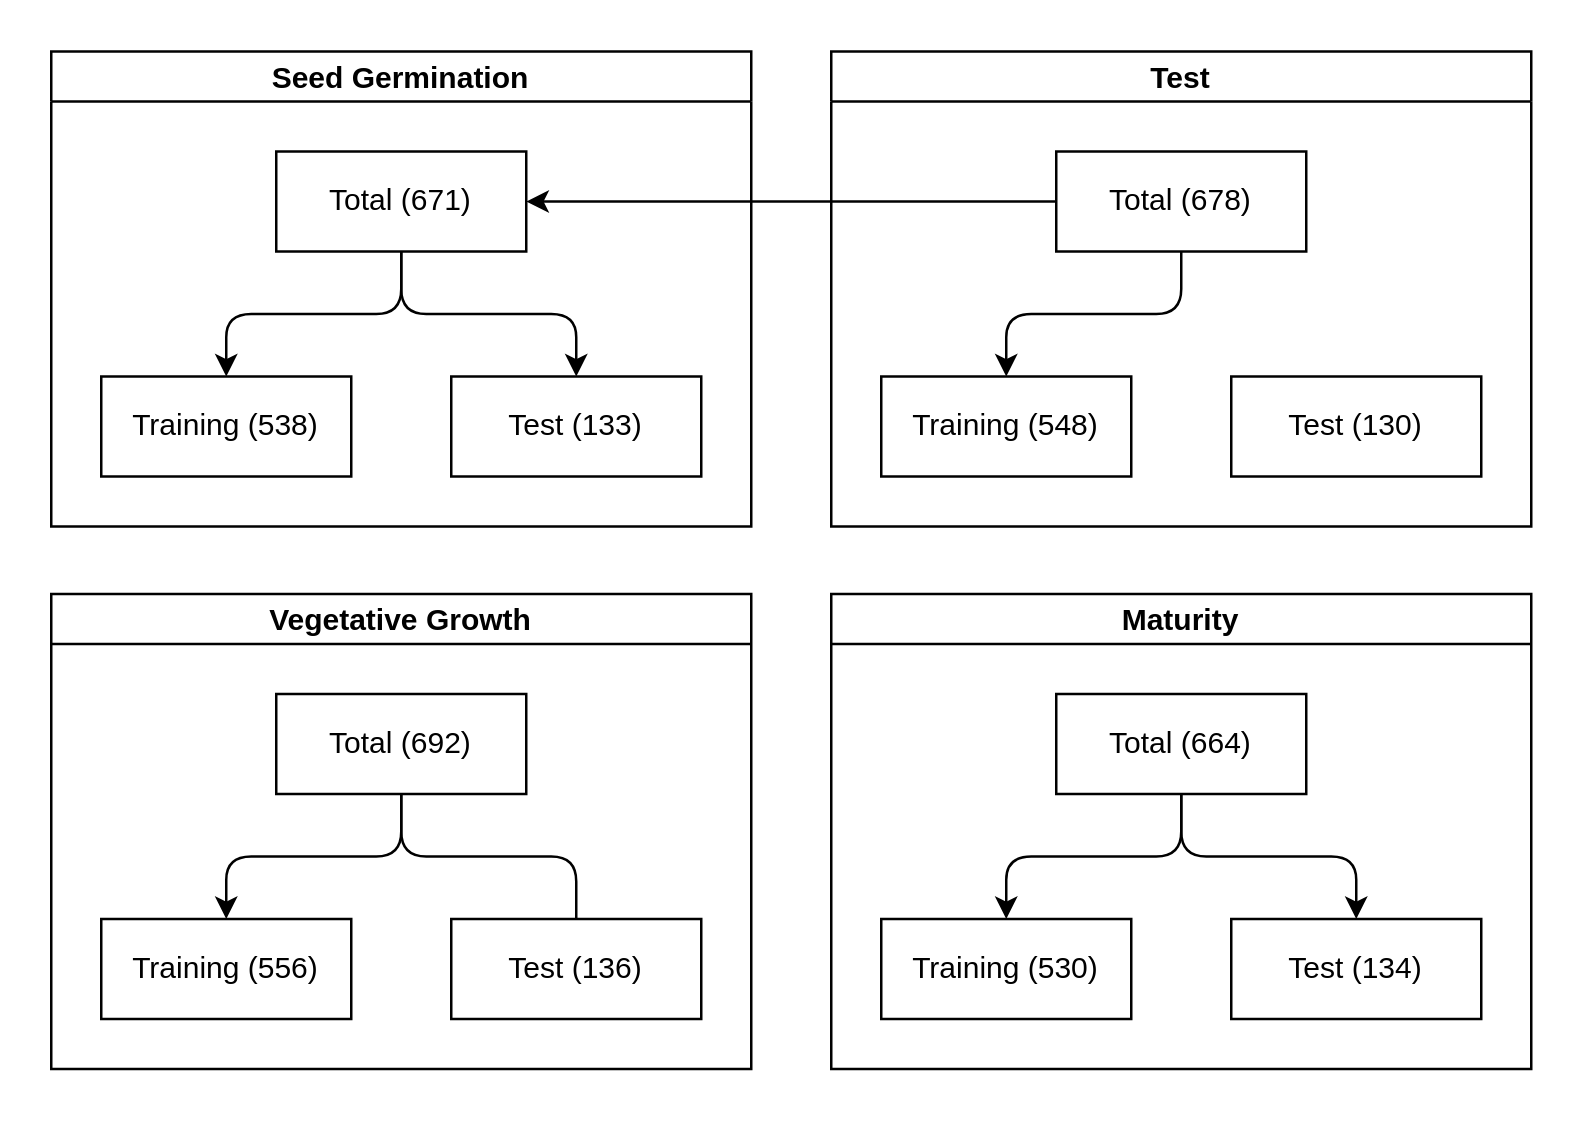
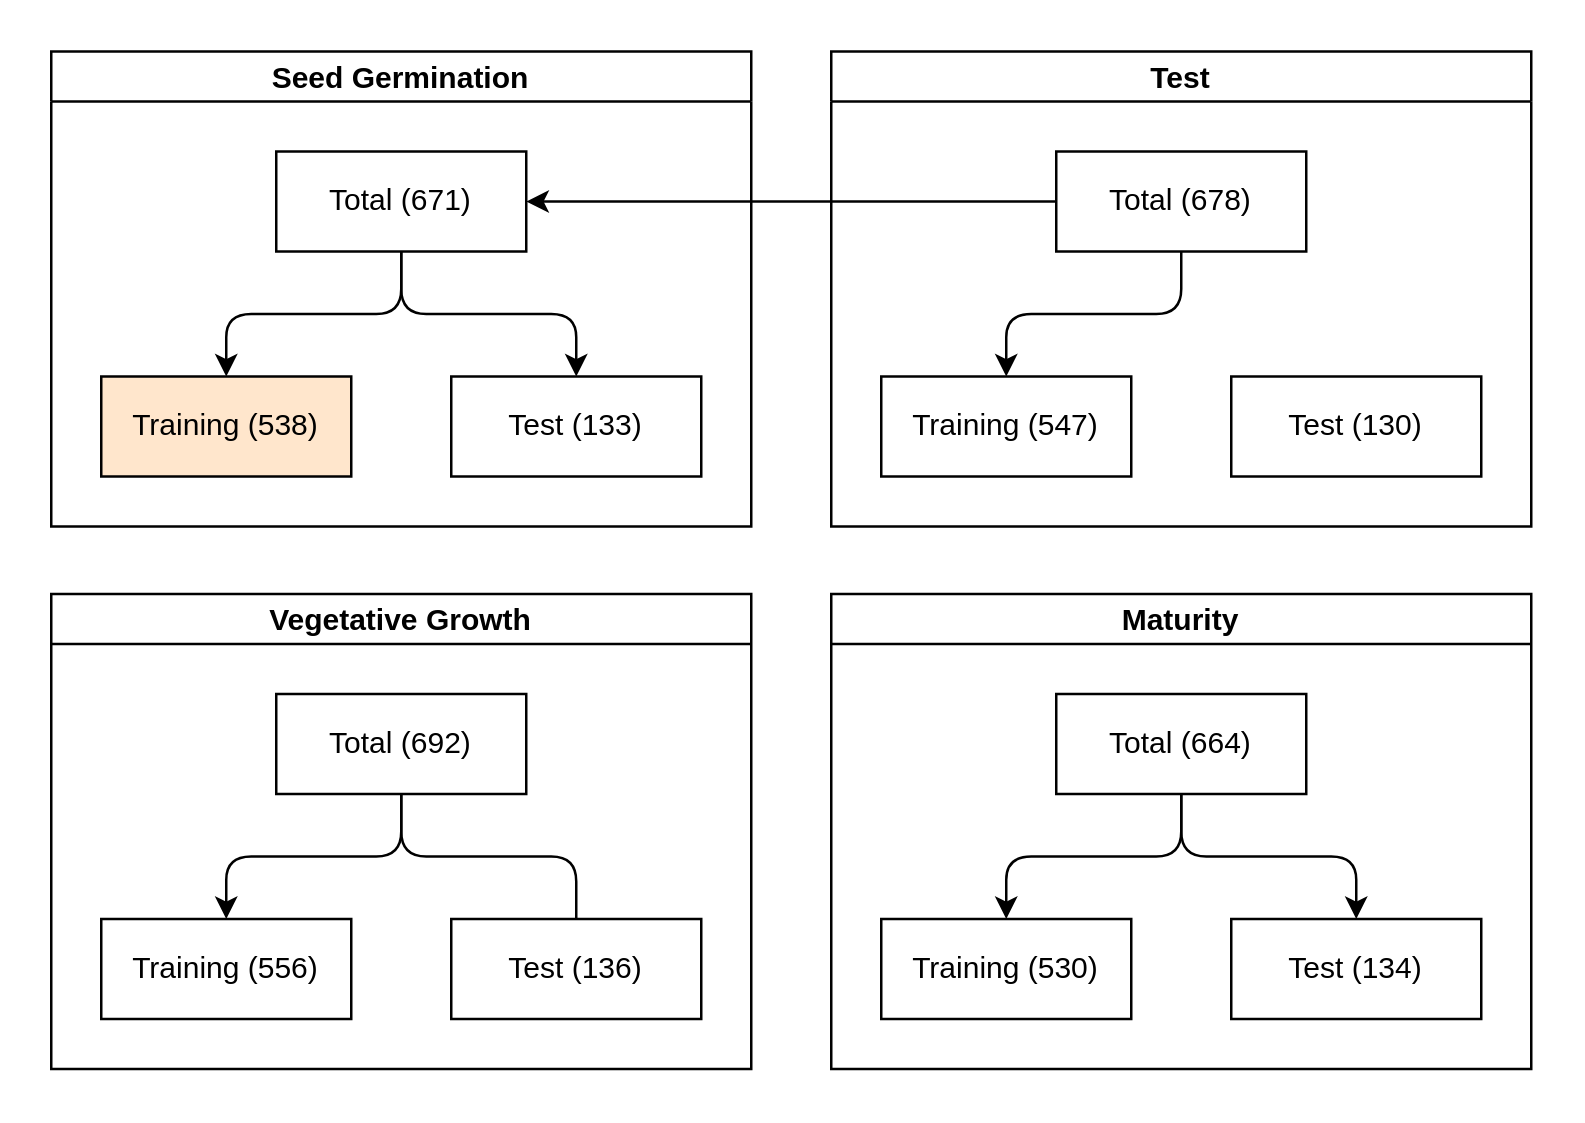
(226, 426) -> (226, 426)
(1006, 426) -> (1006, 426)
